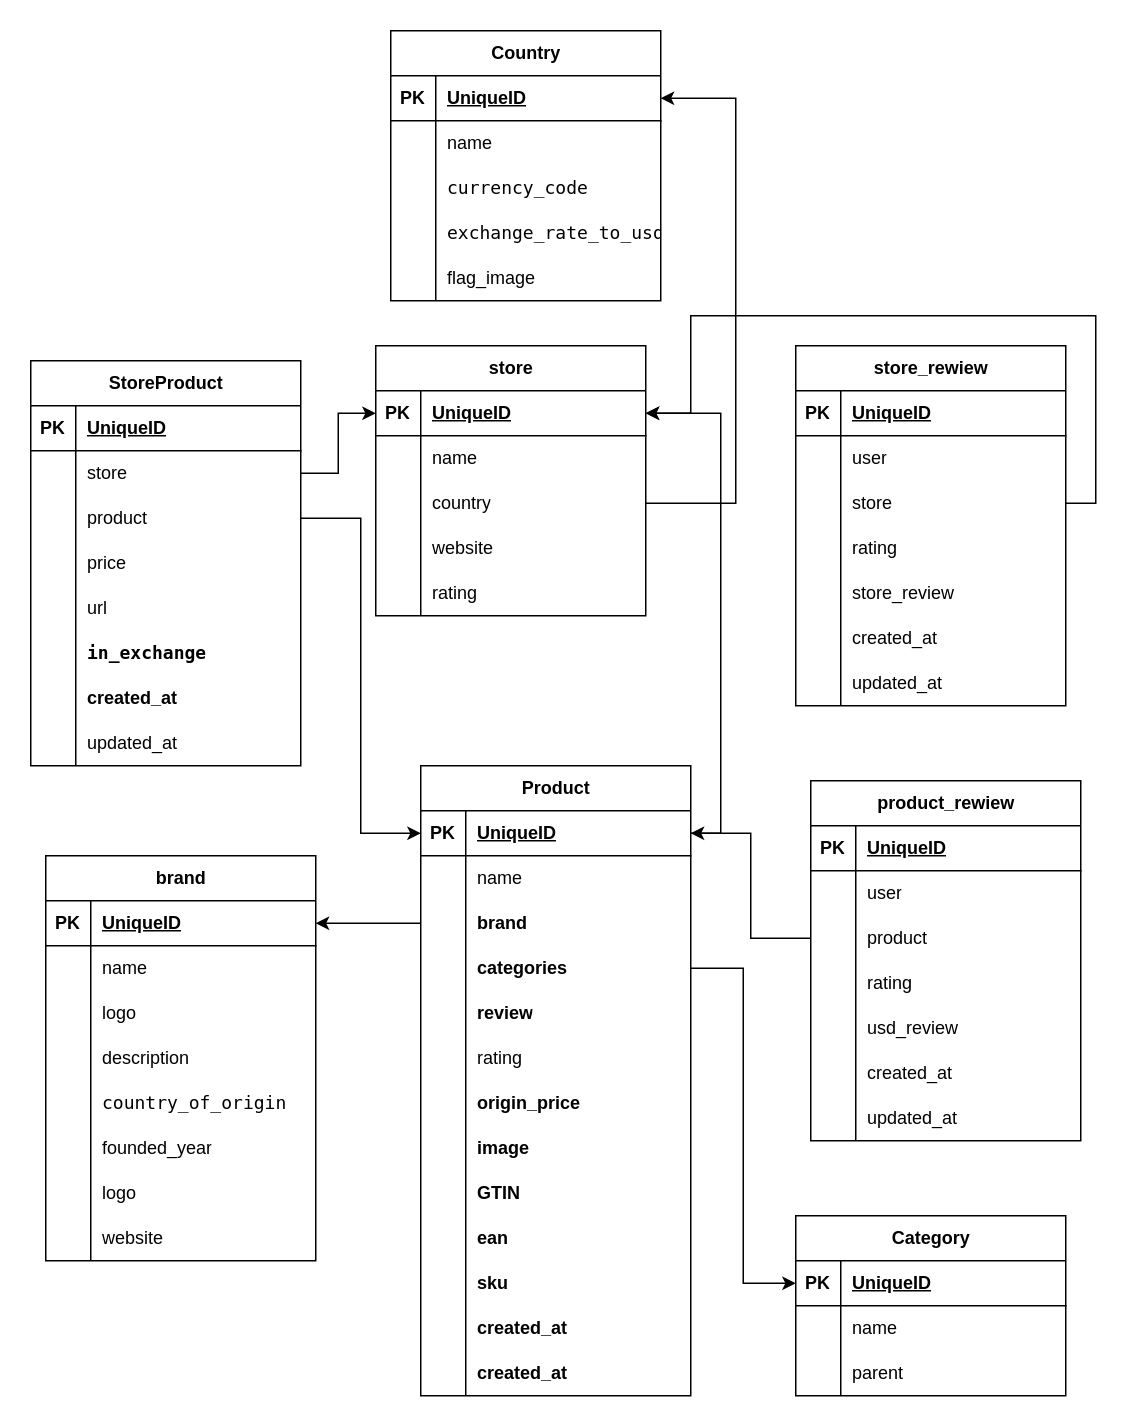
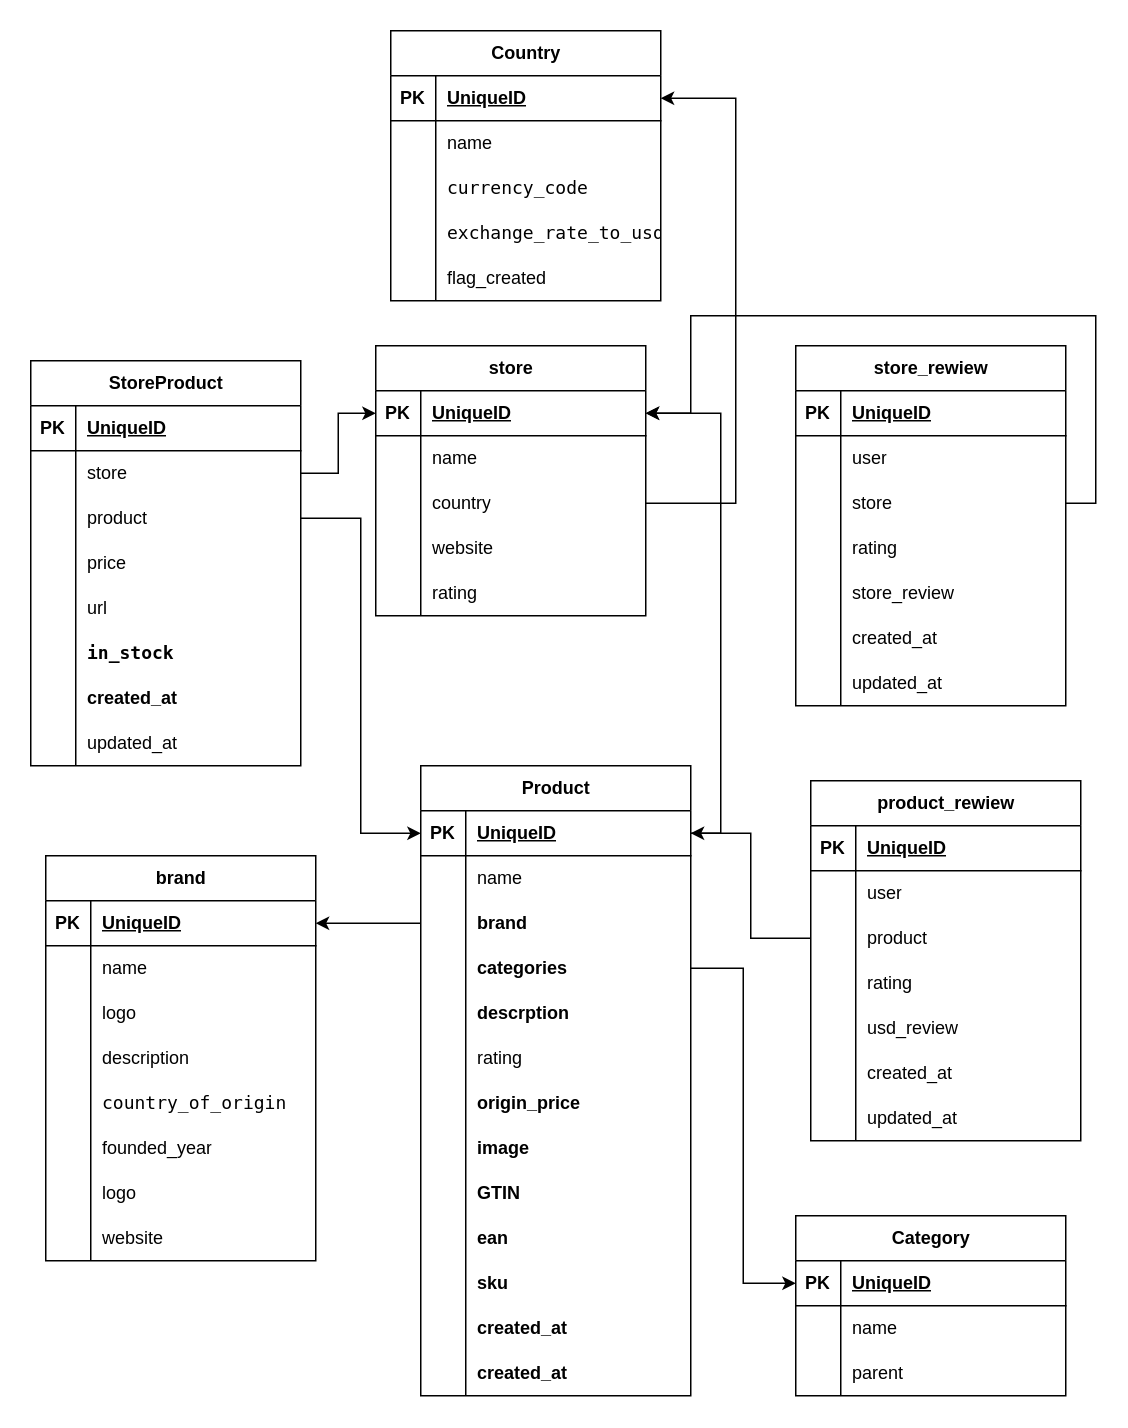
(493, 278) -> (506, 278)
(141, 653) -> (126, 653)
(506, 1013) -> (526, 1013)
